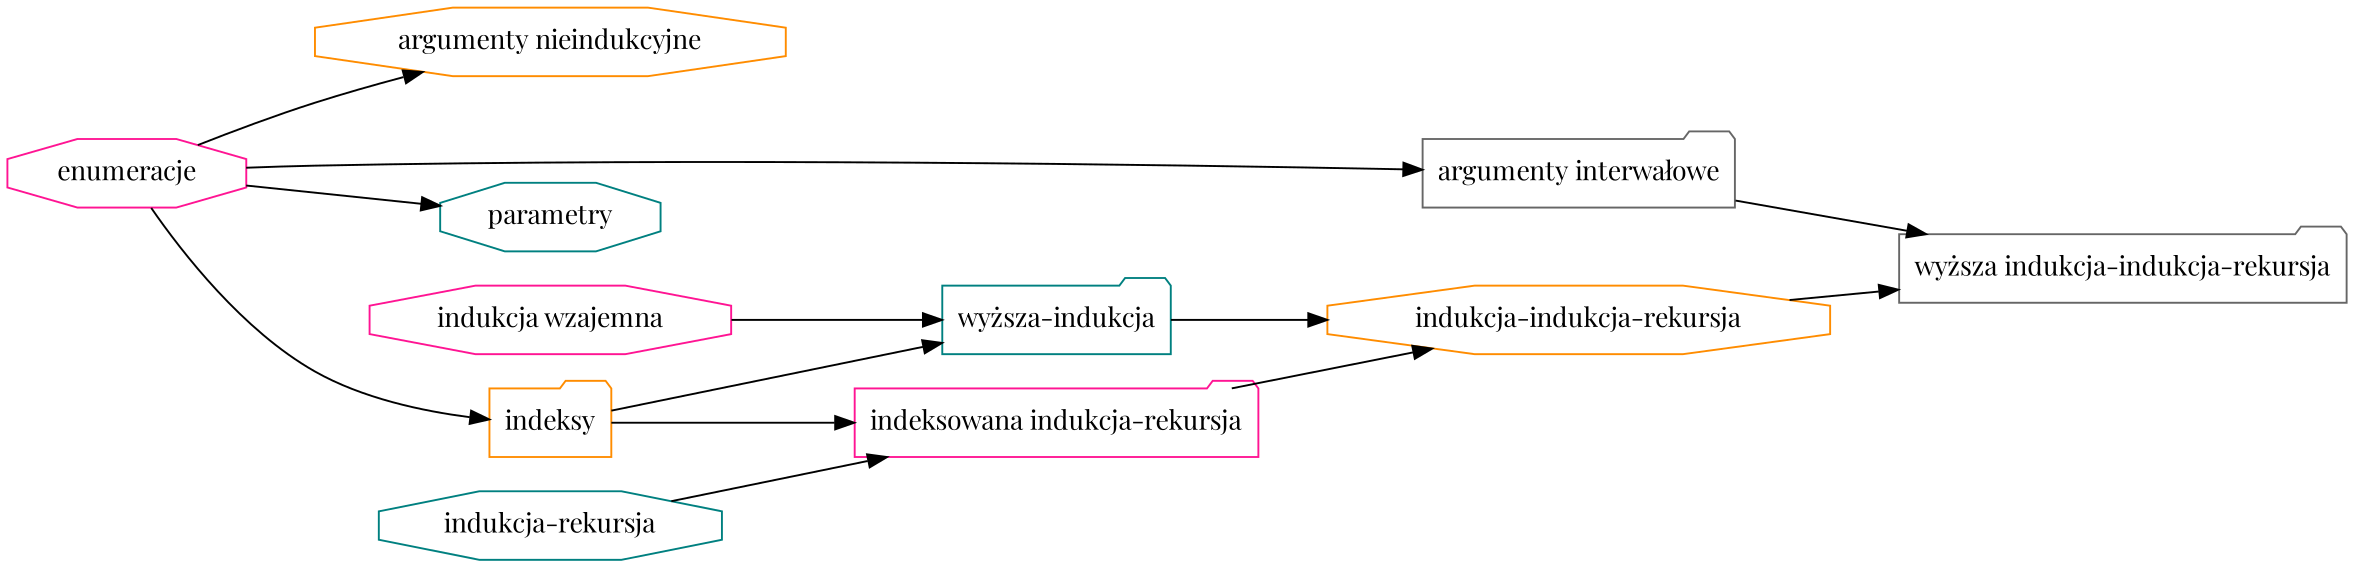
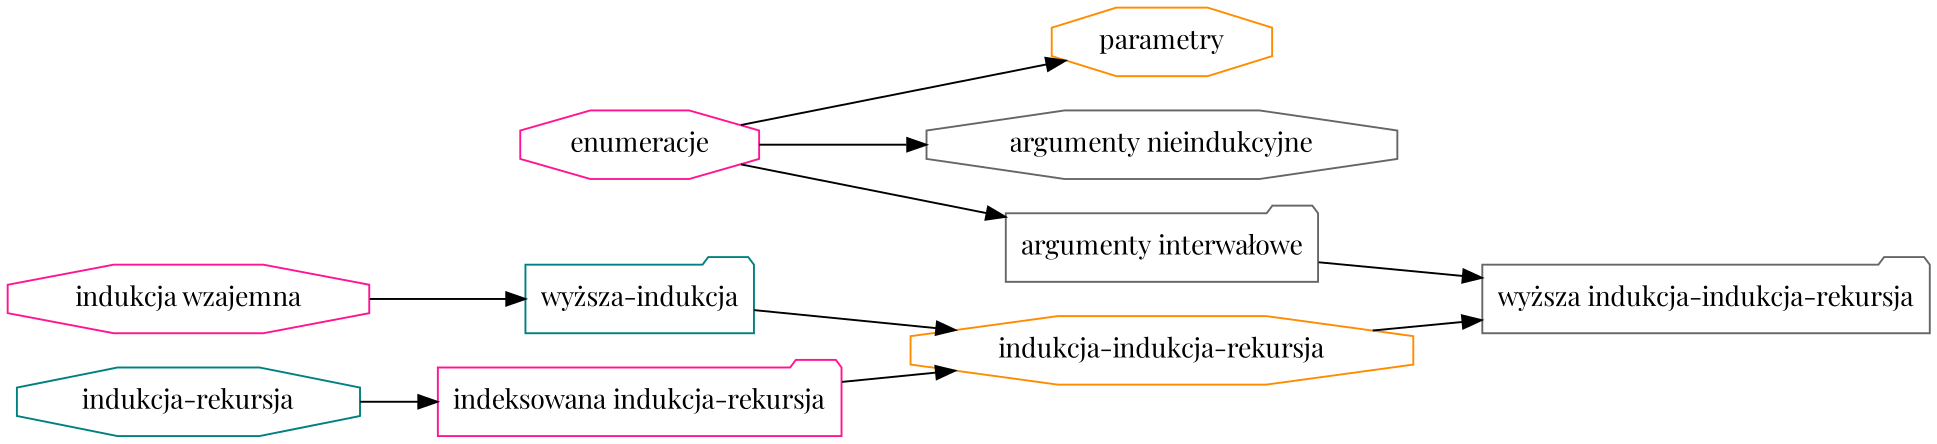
(550, 42) -> (1162, 145)
(550, 217) -> (1162, 42)
(550, 423) -> none
